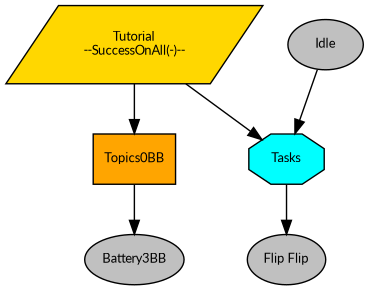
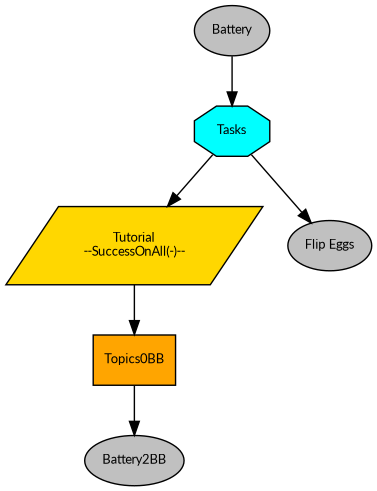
(326, 45) -> (232, 31)
(218, 108) -> (195, 175)
(134, 260) -> (134, 461)
(287, 260) -> (330, 246)
